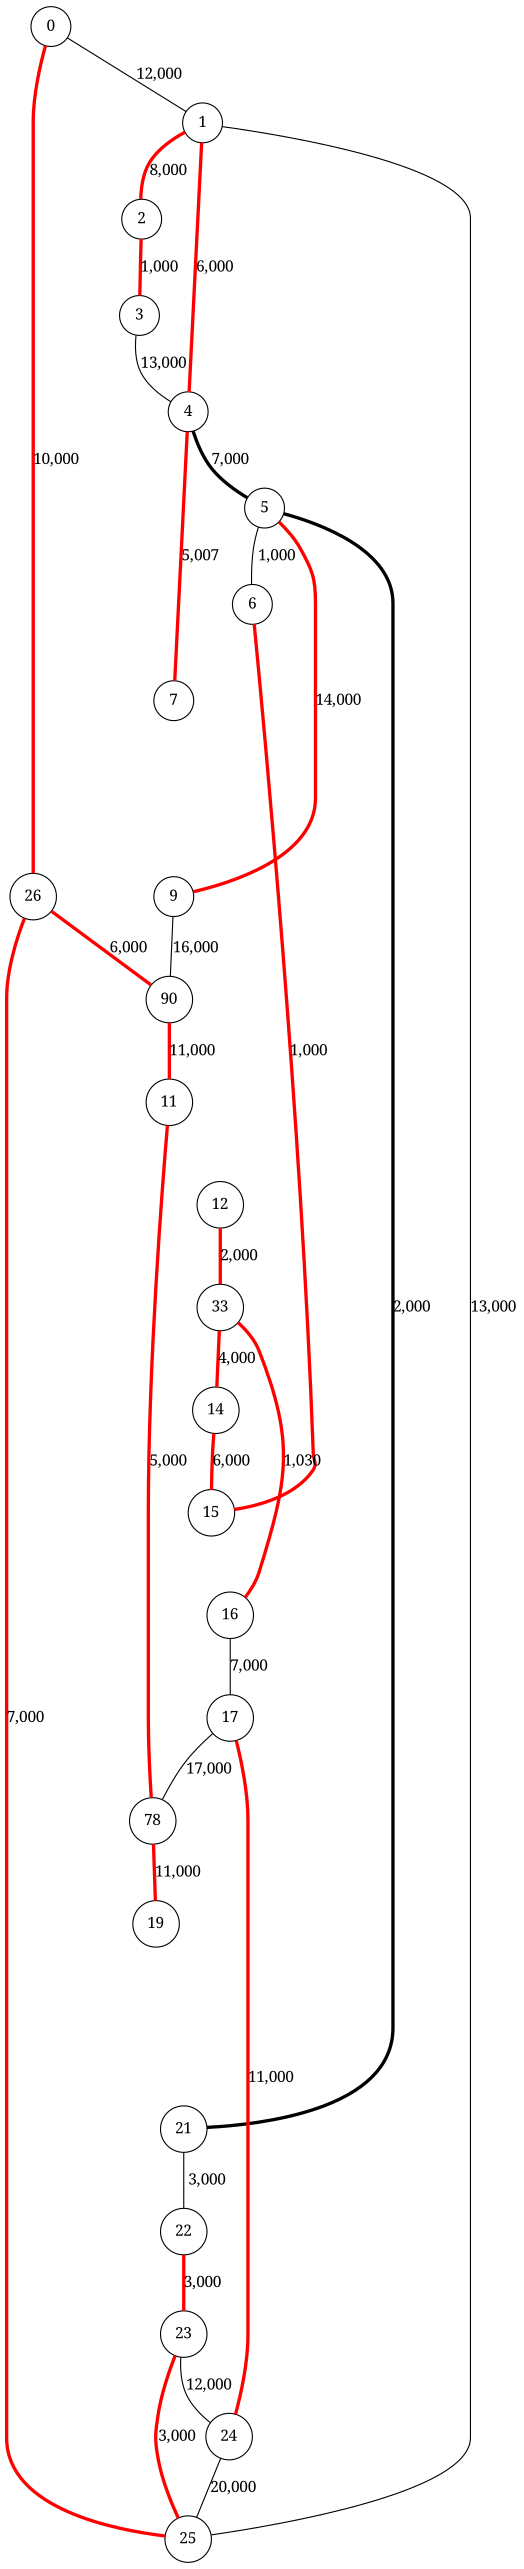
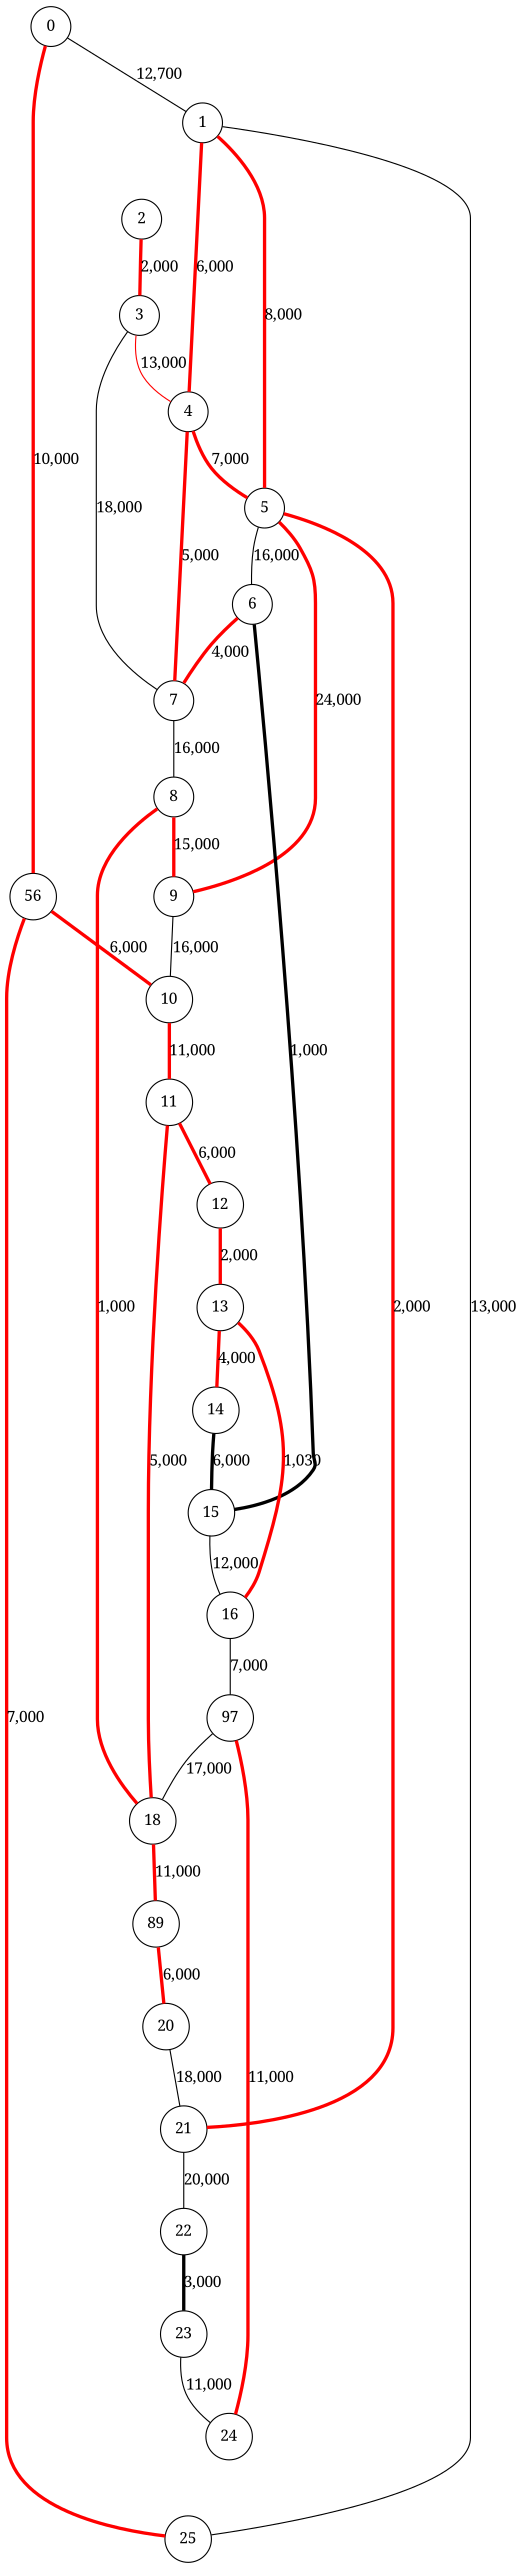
(159, 75) -> (159, 75)
(152, 159) -> (265, 305)
(159, 267) -> (159, 267)
(142, 374) -> (142, 374)
(213, 470) -> (213, 470)
none -> (96, 519)
(200, 556) -> (200, 556)
(277, 556) -> (277, 556)
none -> (208, 648)
(339, 701) -> (339, 701)
none -> (174, 797)
(33, 897) -> (33, 897)
(169, 1000) -> (169, 1000)
(293, 1092) -> (293, 1092)
none -> (195, 1154)
(220, 1308) -> (220, 1308)
(393, 1355) -> (393, 1355)
(212, 1462) -> (212, 1462)
none -> (211, 1566)
(230, 1718) -> (230, 1718)
(153, 1821) -> (153, 1821)
(156, 1924) -> (156, 1924)
none -> (166, 2027)
(207, 2180) -> (207, 2180)
(184, 2283) -> (184, 2283)
(209, 2385) -> (209, 2385)
(156, 2437) -> none
(209, 2488) -> none
